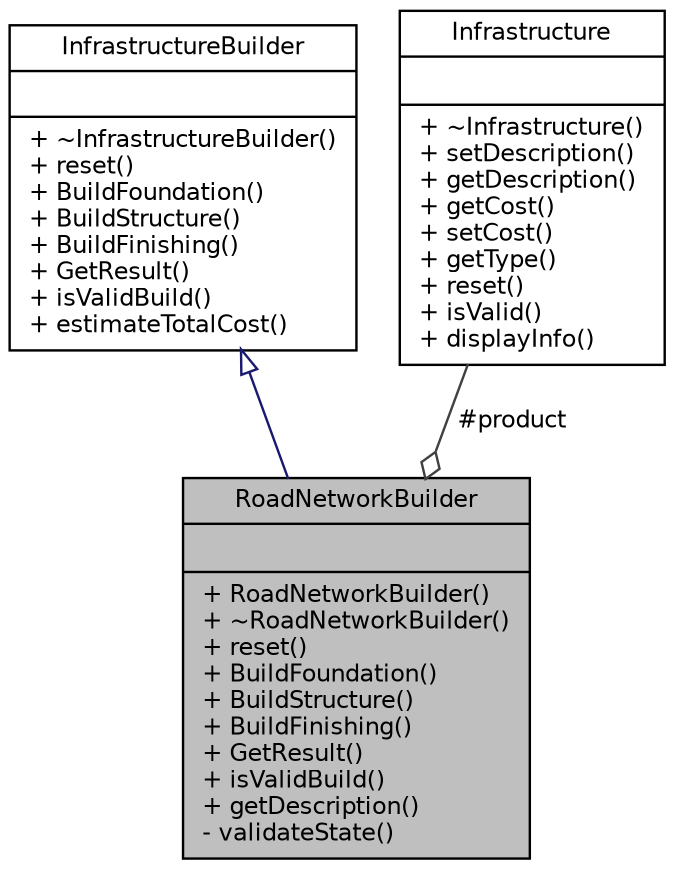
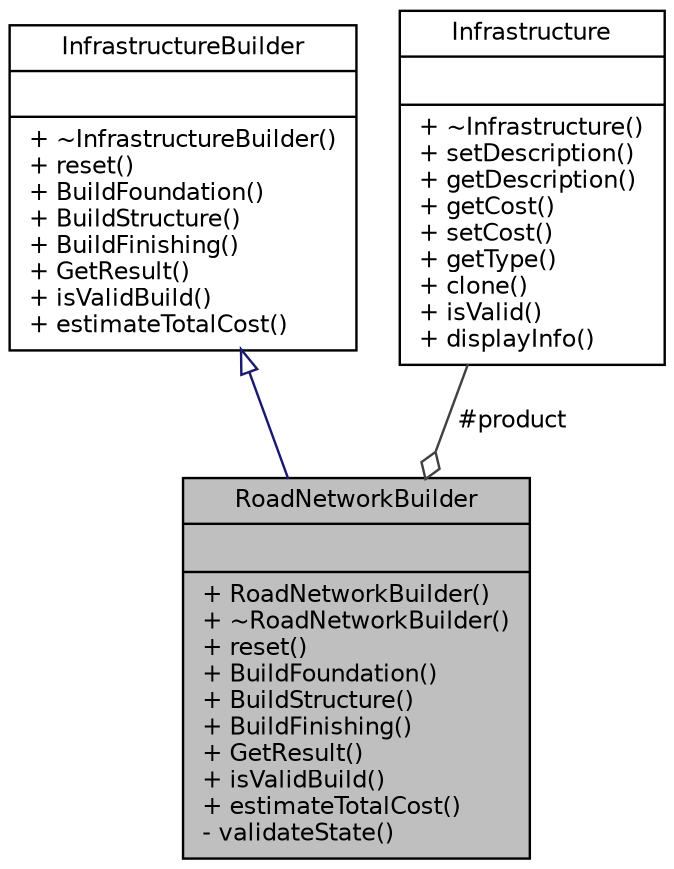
(472, 287) -> (474, 287)
(312, 807) -> (332, 807)
